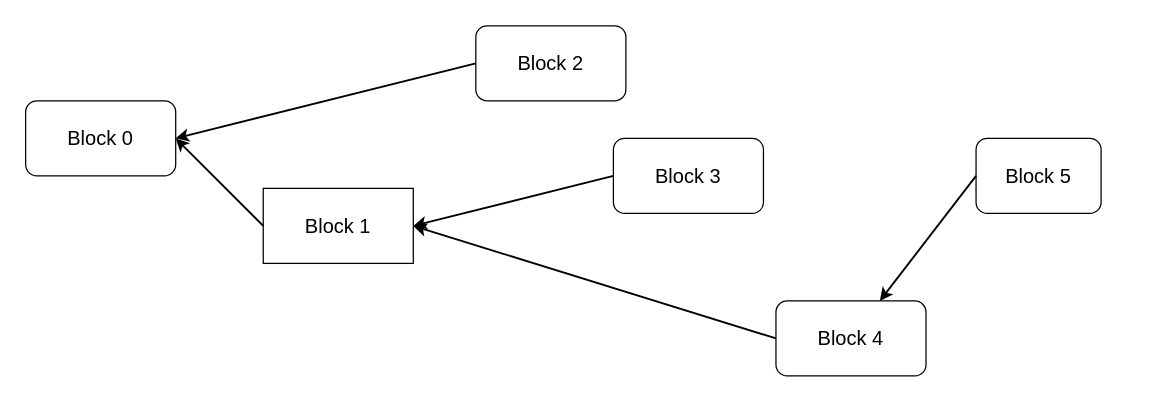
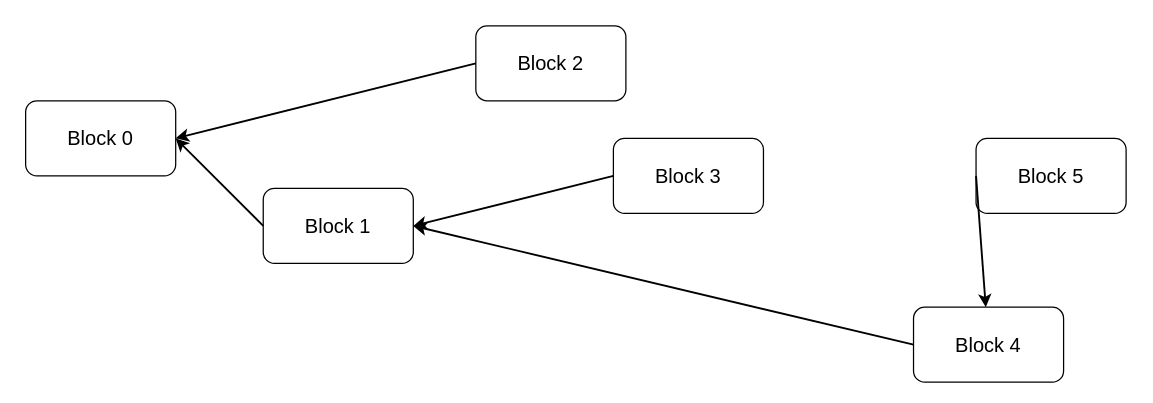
(1038, 176) -> (1051, 176)
(338, 226) -> (338, 226)
(851, 338) -> (988, 344)
